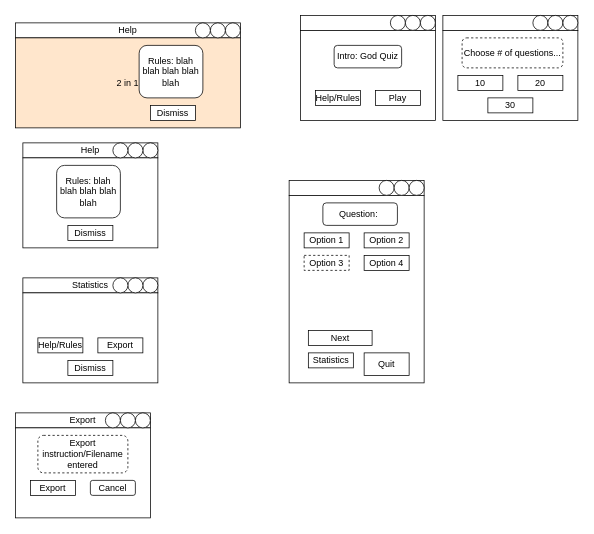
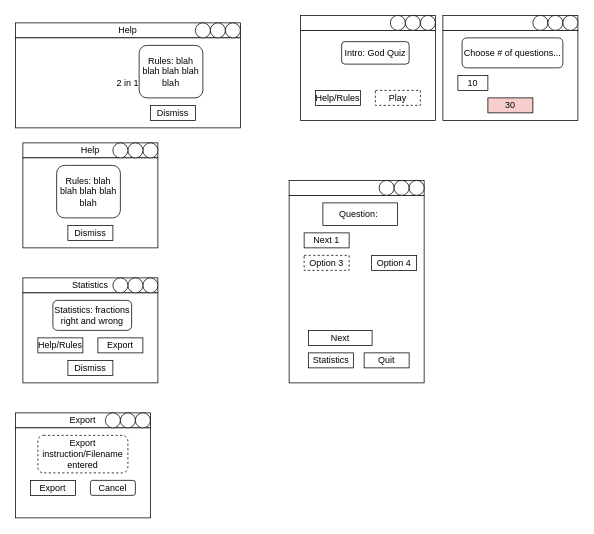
(512, 53) -> (512, 53)
(368, 57) -> (375, 53)
(128, 83) -> (128, 83)
(480, 83) -> (473, 83)
(540, 83) -> none
(398, 98) -> (398, 98)
(510, 105) -> (510, 105)
(360, 214) -> (360, 214)
(327, 240) -> (327, 240)
(387, 240) -> none
(387, 263) -> (394, 263)
none -> (92, 315)
(387, 364) -> (387, 360)
